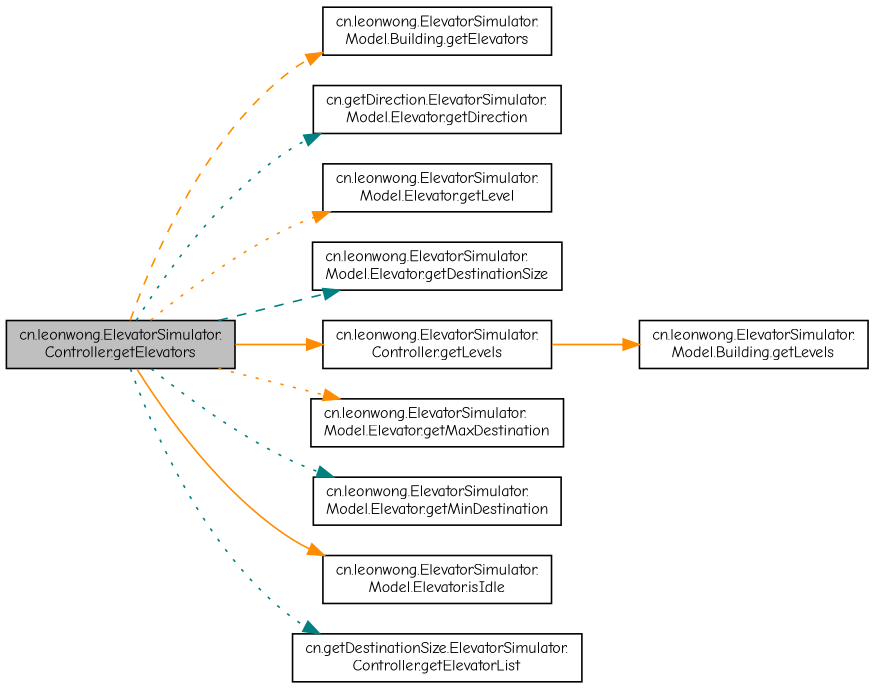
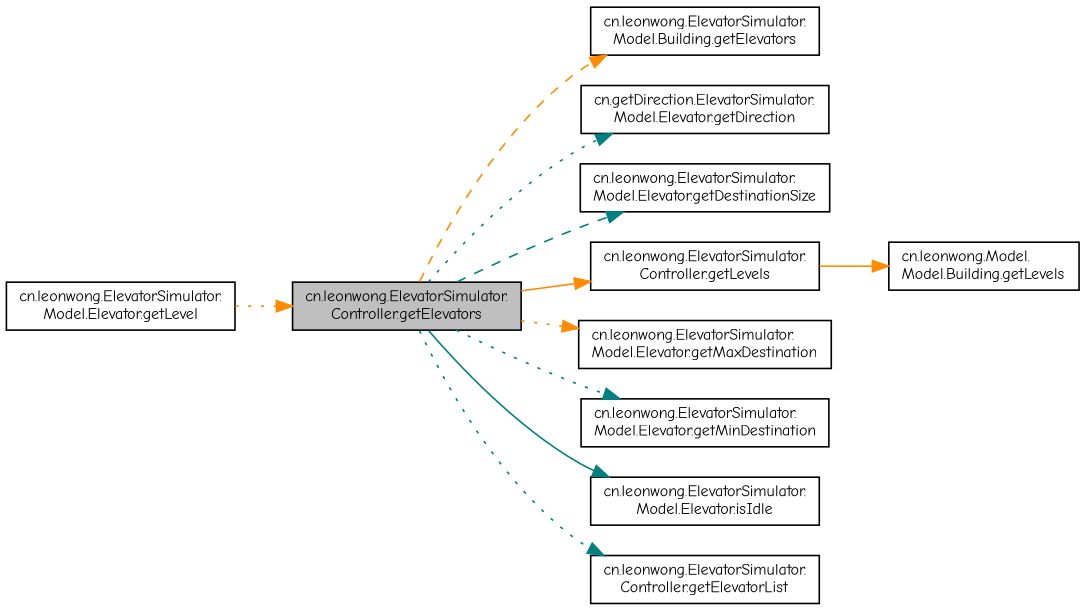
(229, 263) -> (256, 306)
(754, 345) -> (984, 266)
(212, 470) -> (505, 408)
(437, 658) -> (705, 579)
